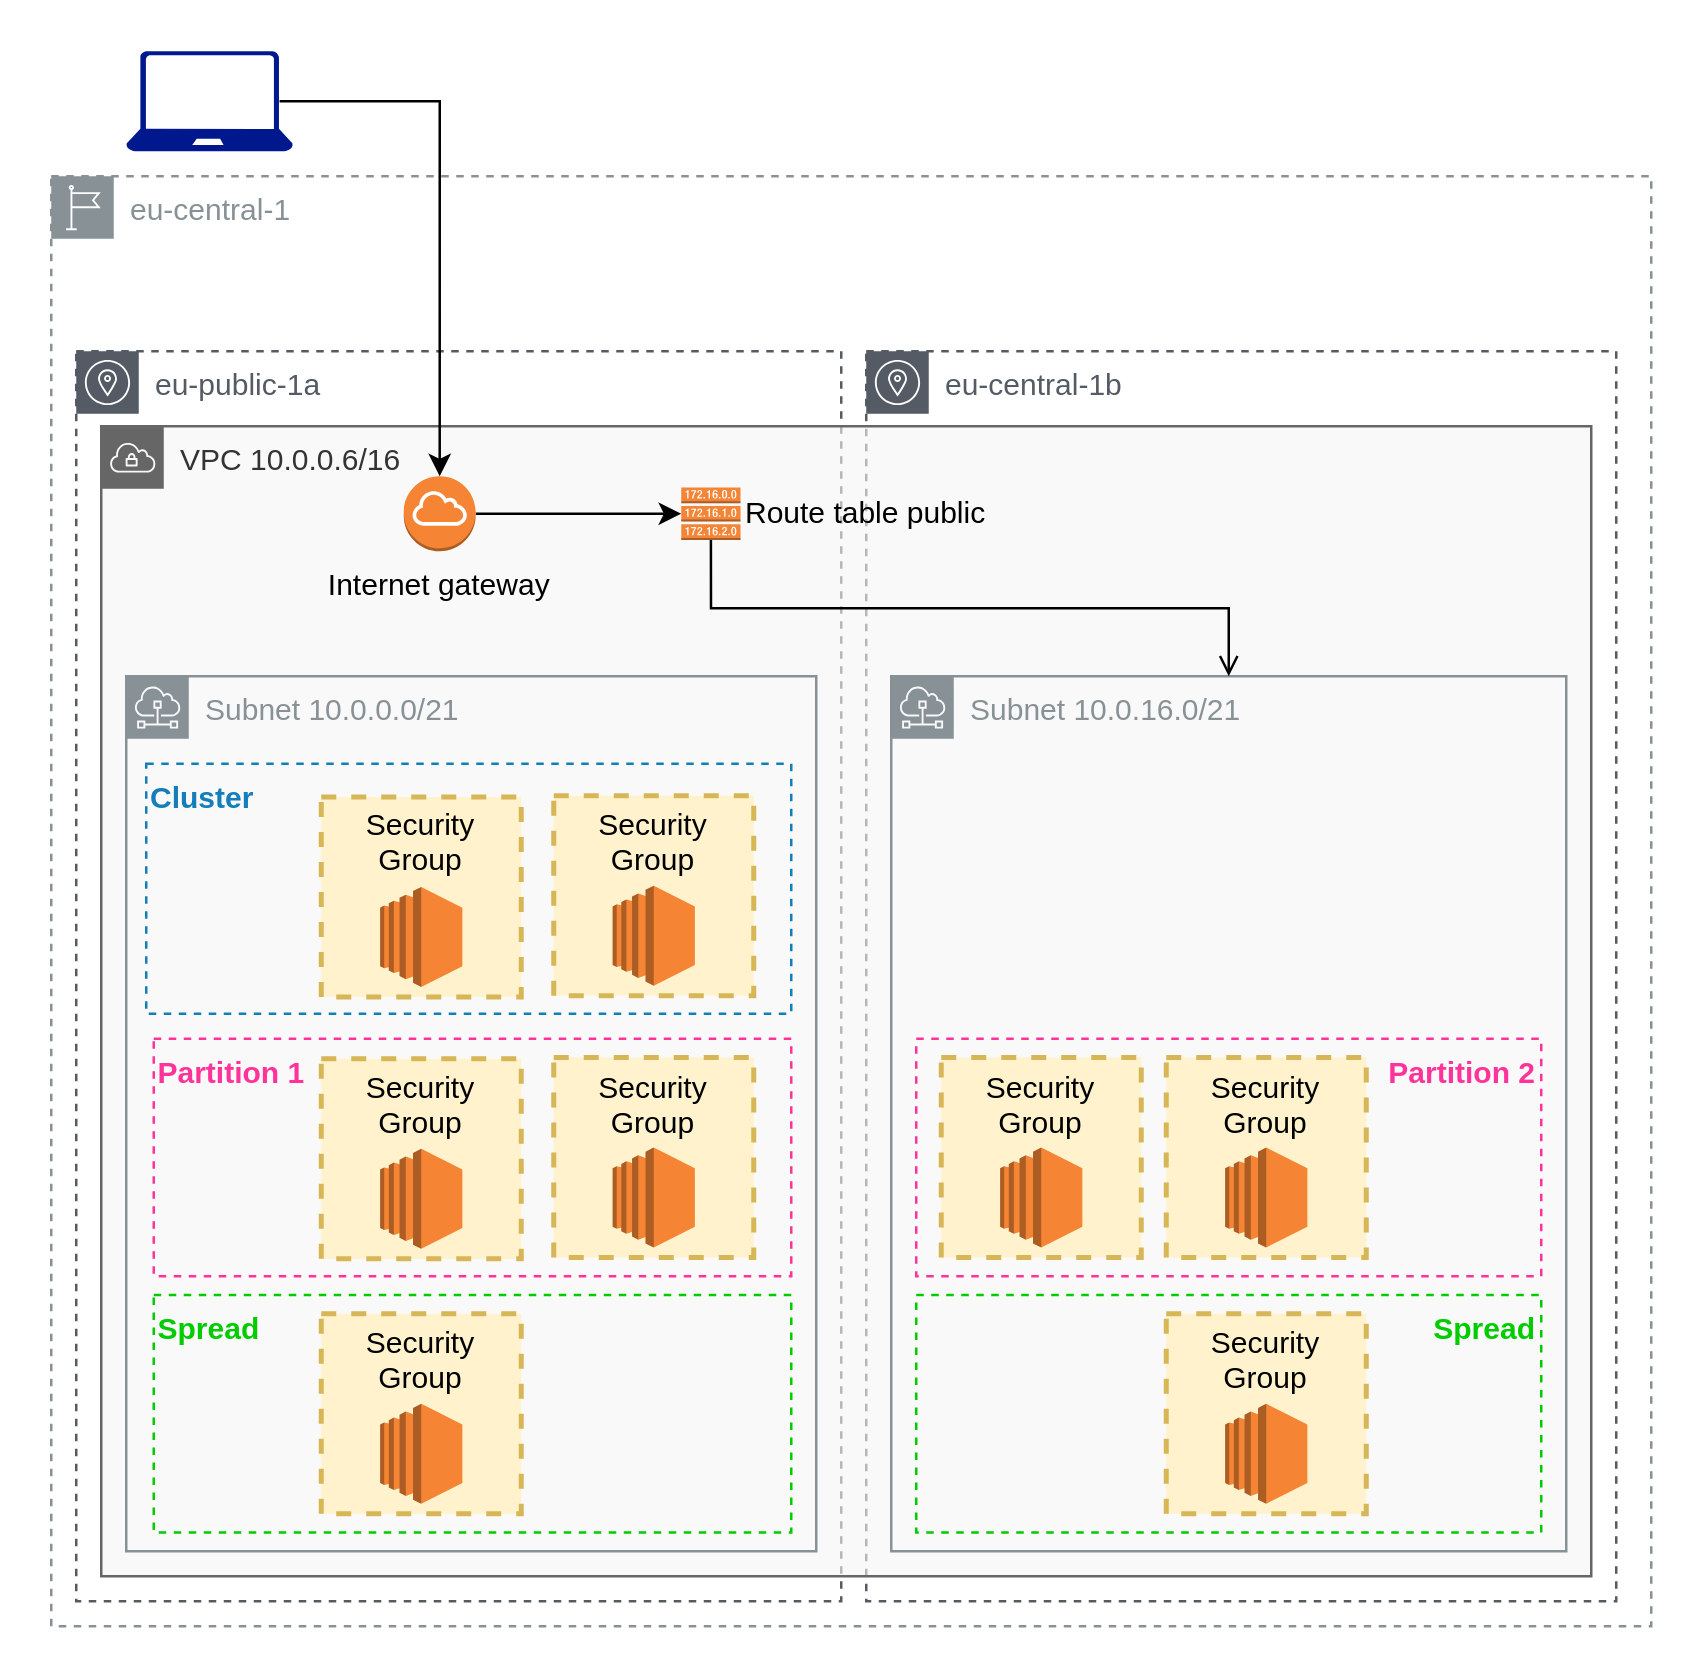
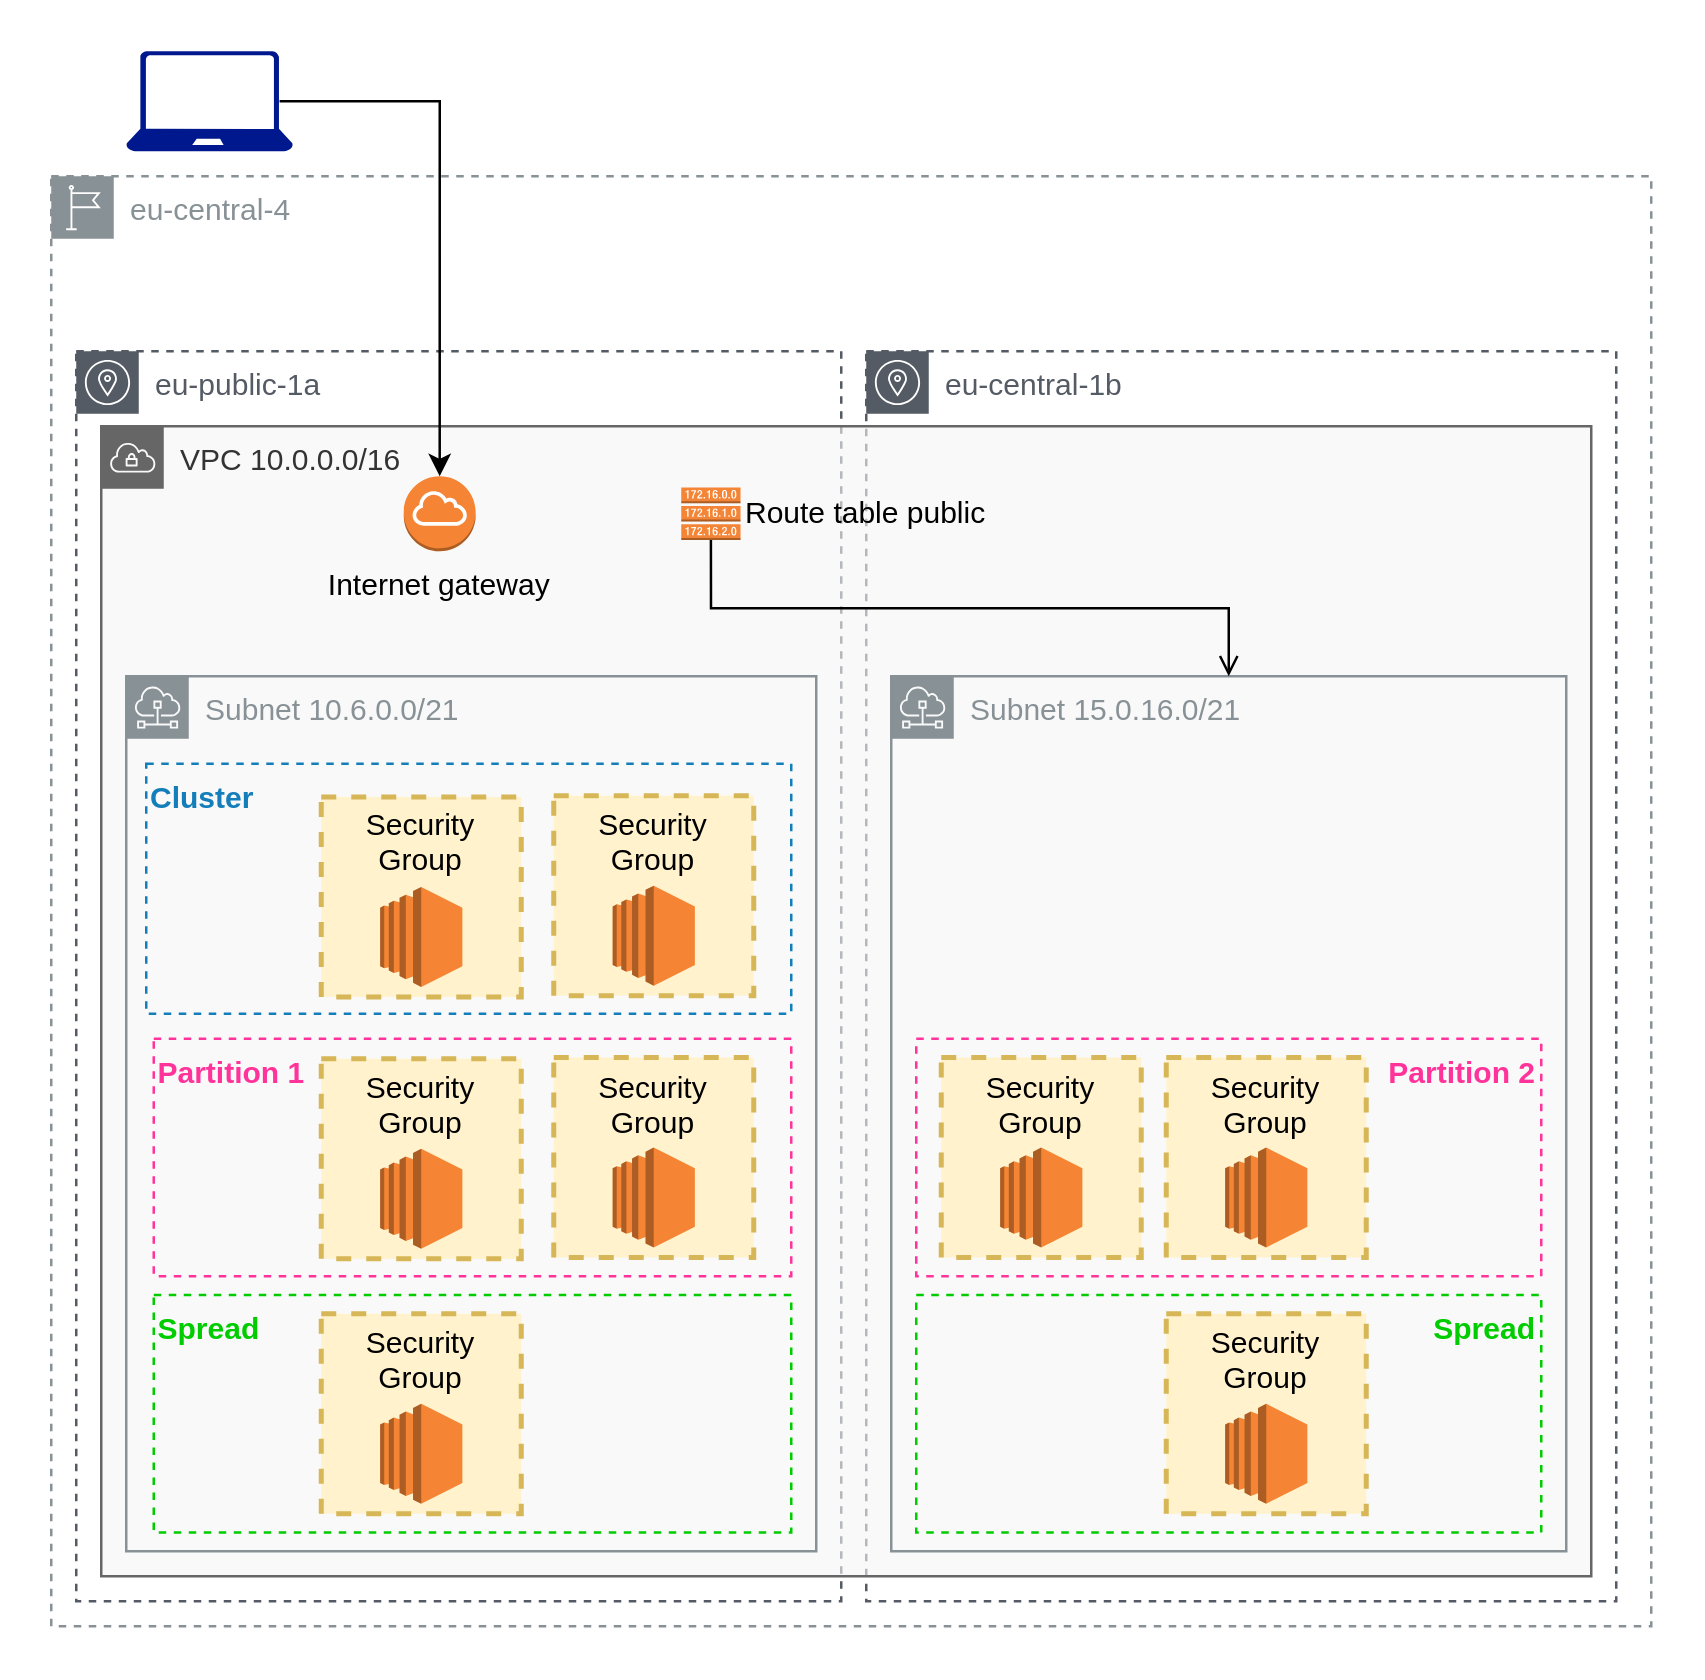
(228, 212) -> (228, 212)
(292, 462) -> (292, 462)
(570, 514) -> none
(346, 712) -> (346, 712)
(1119, 712) -> (1119, 712)
